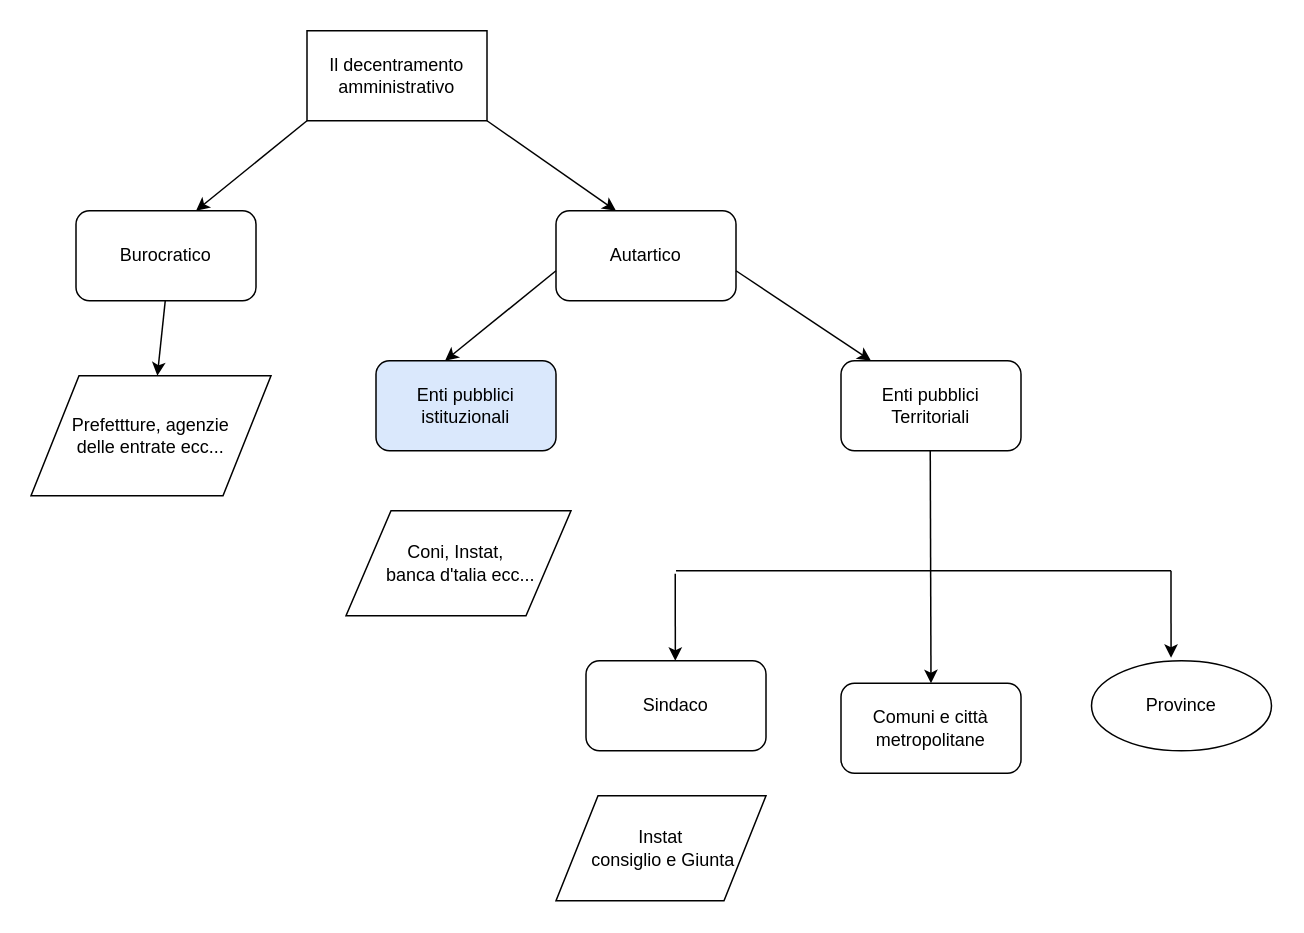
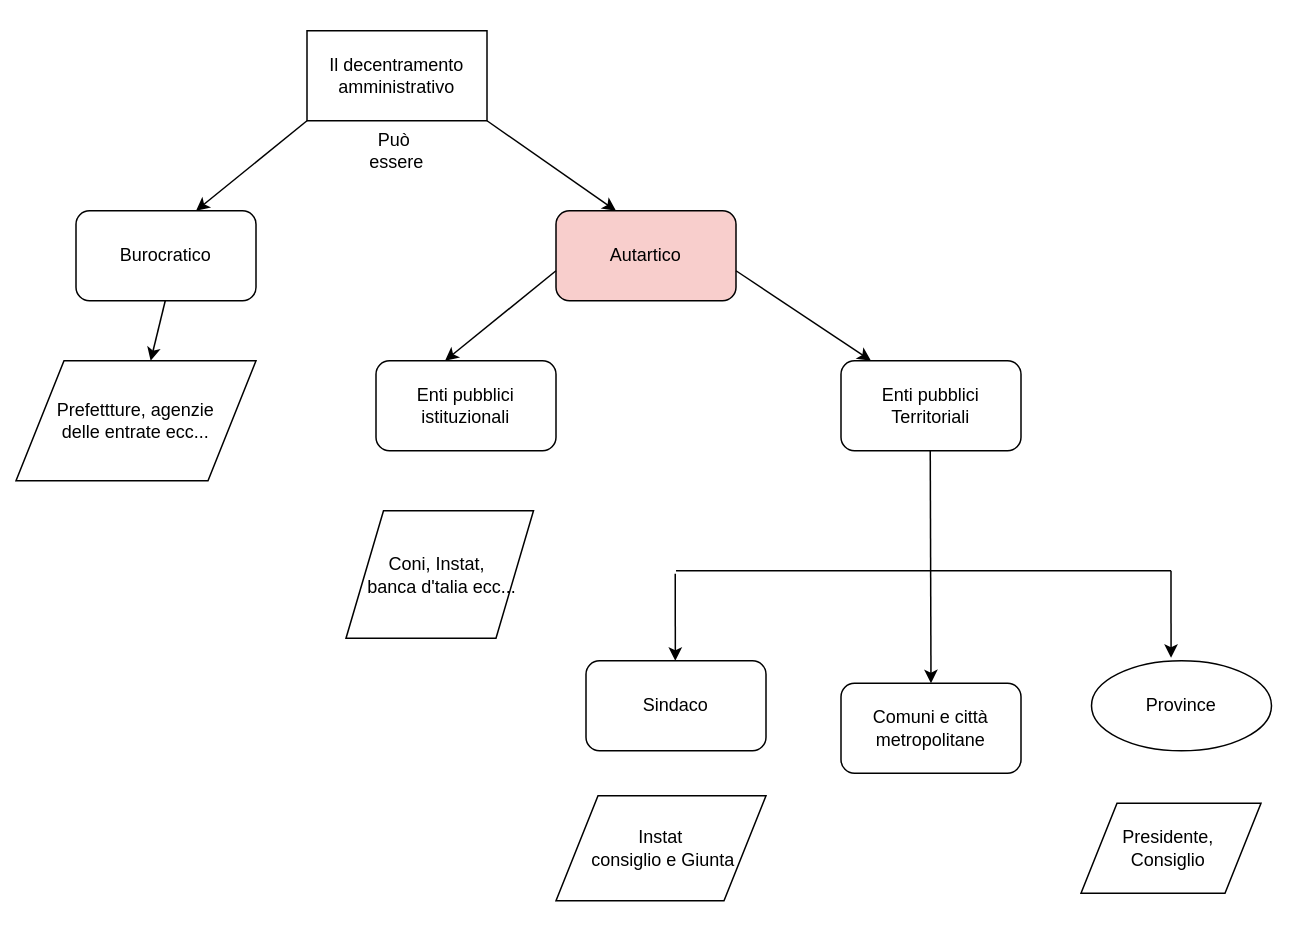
none -> (397, 151)
(646, 256) -> (646, 256)
(466, 406) -> (466, 406)
(151, 436) -> (136, 421)
(458, 563) -> (440, 575)
none -> (1171, 848)
